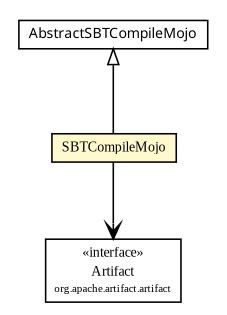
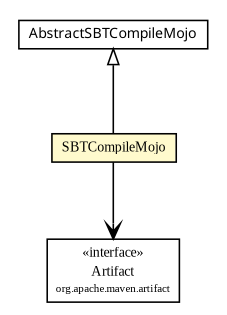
(113, 289) -> (113, 289)
